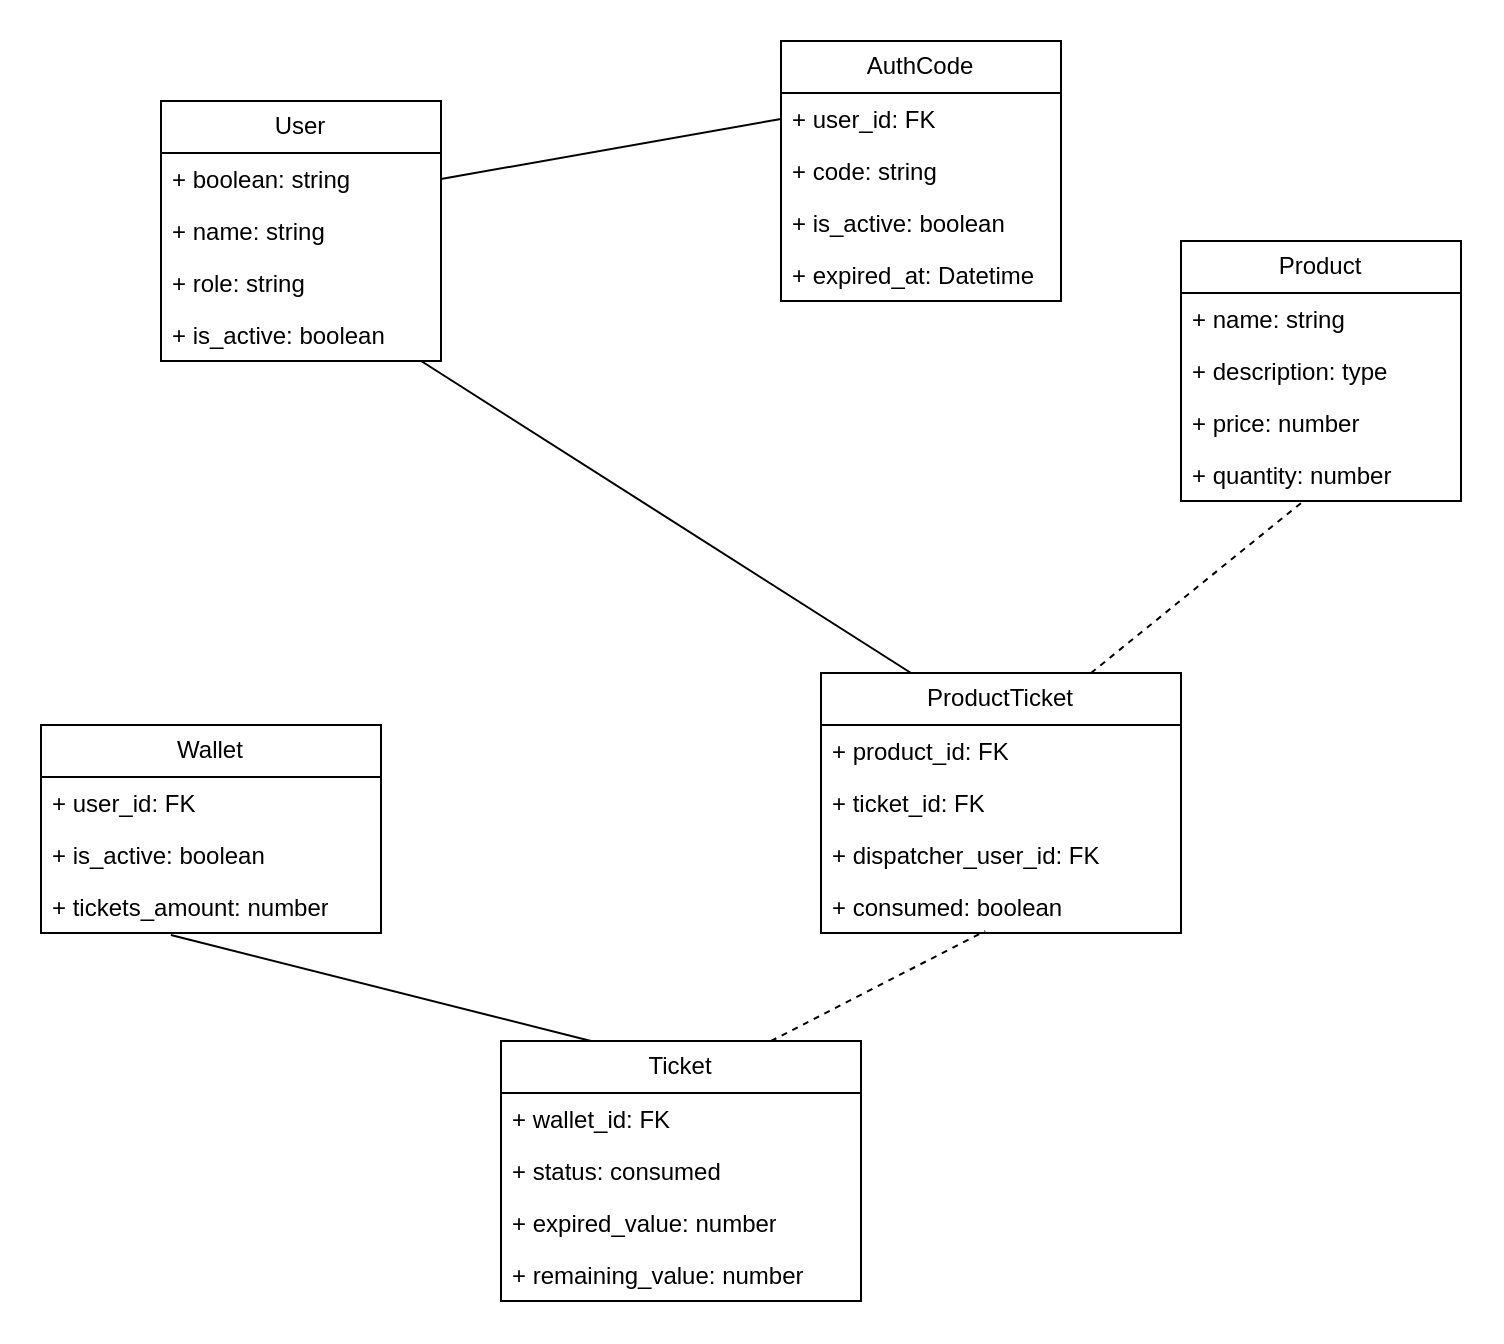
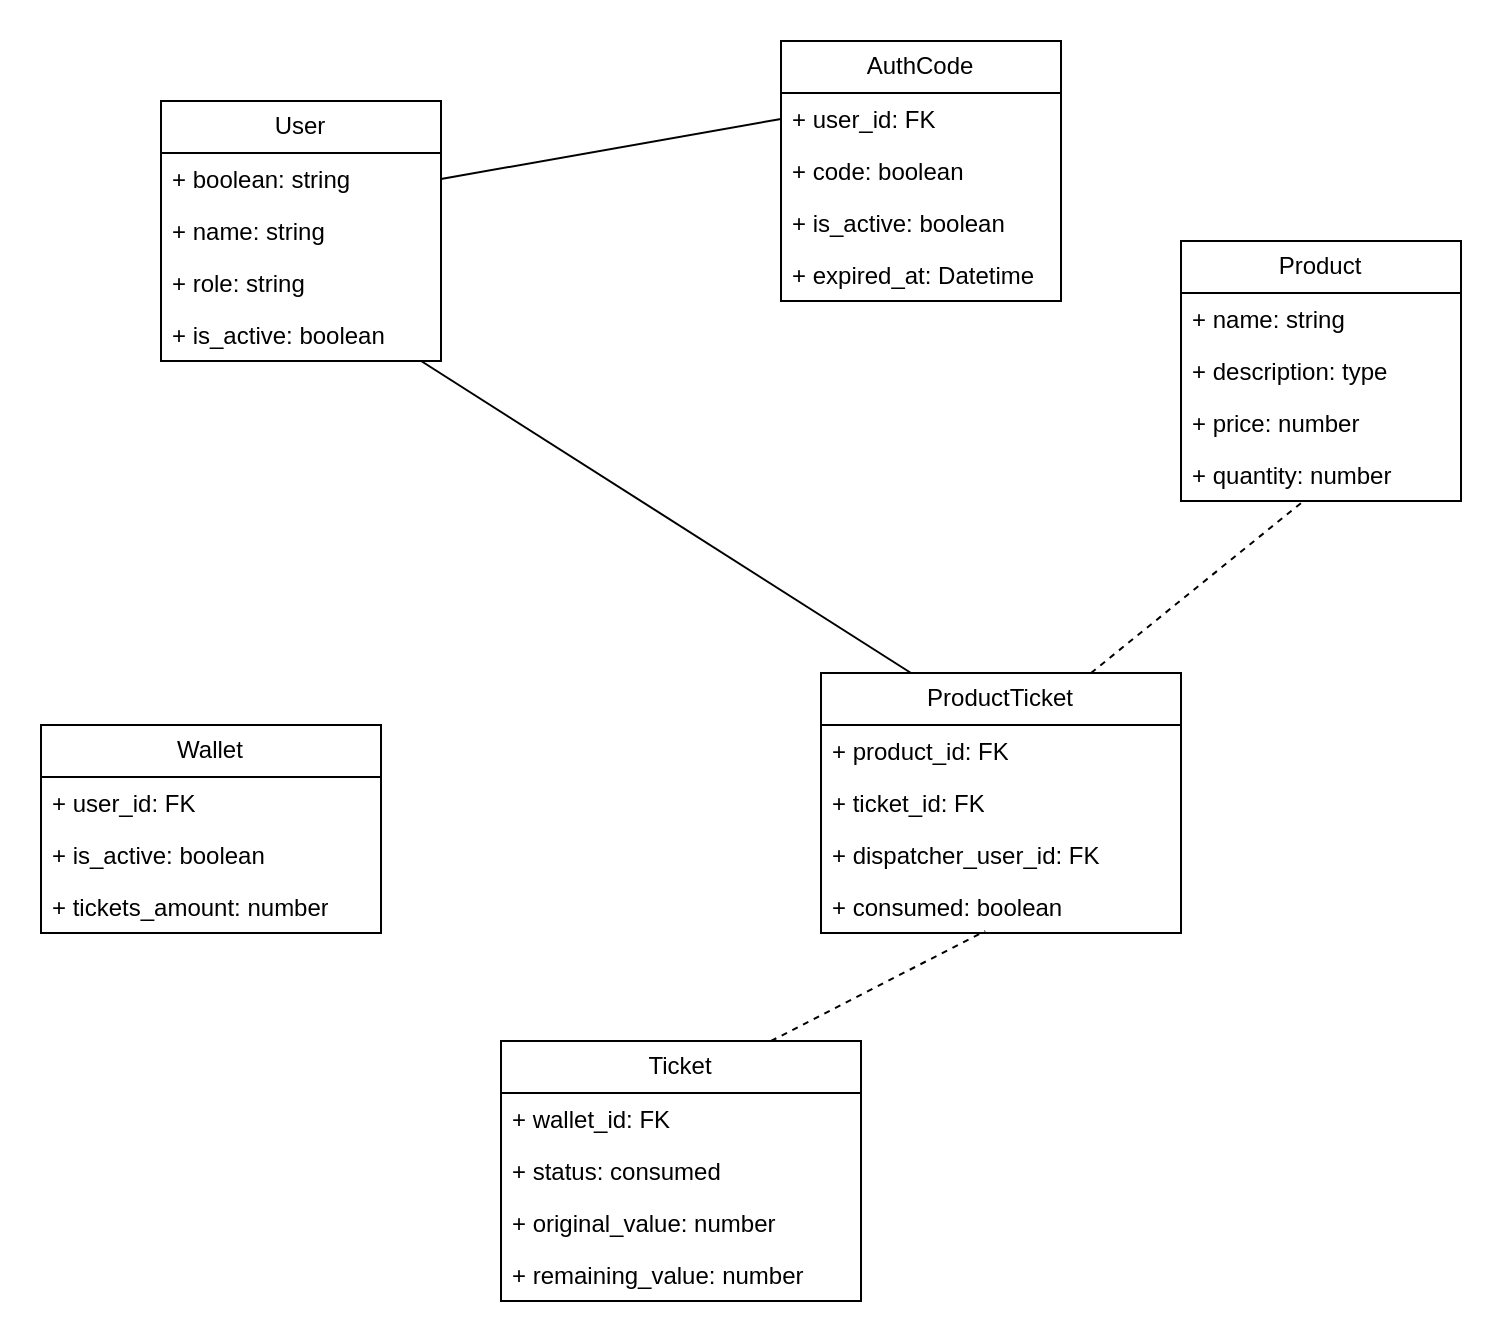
(875, 173) -> (881, 173)
(376, 987) -> none
(652, 1225) -> (652, 1225)
